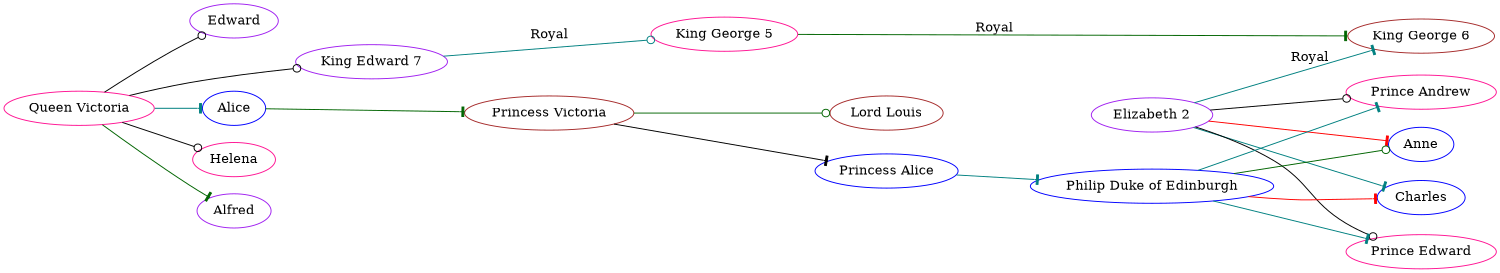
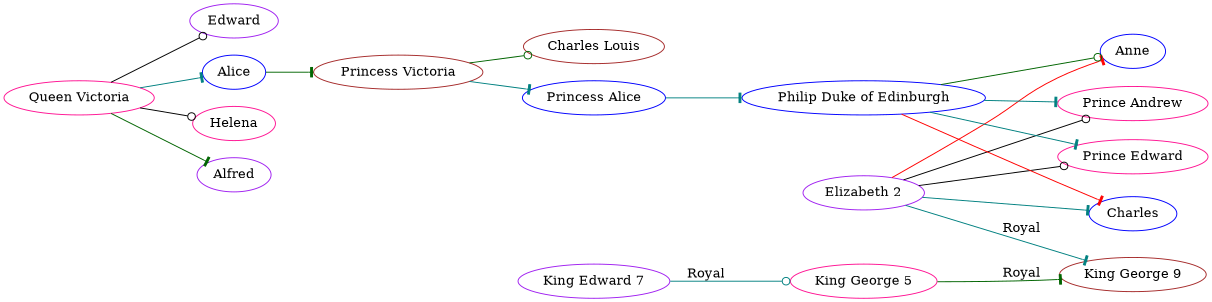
(1421, 36) -> (1133, 275)
(211, 79) -> none
(887, 113) -> (594, 47)
(719, 142) -> (498, 85)
